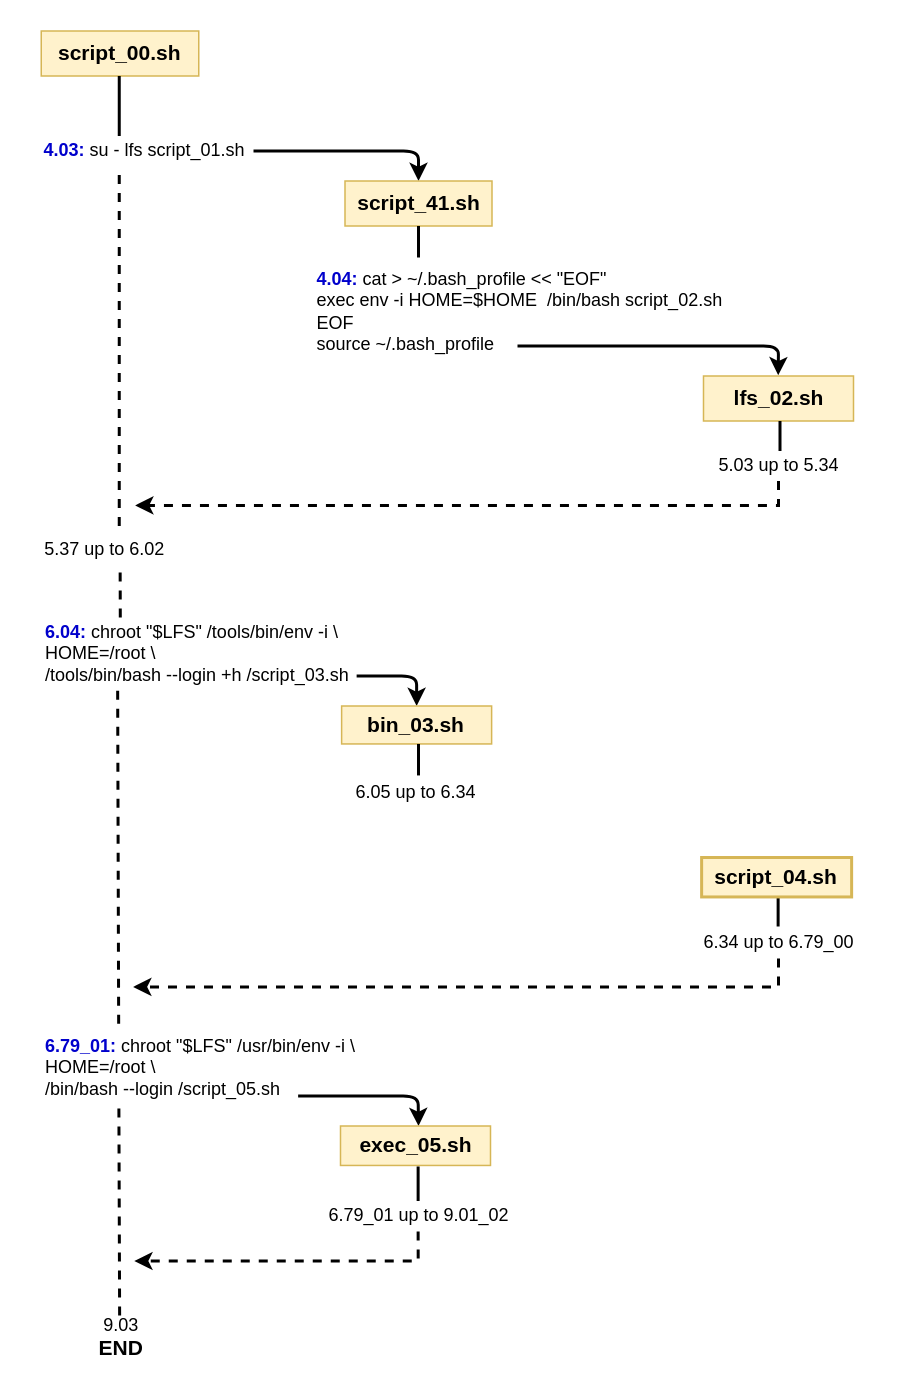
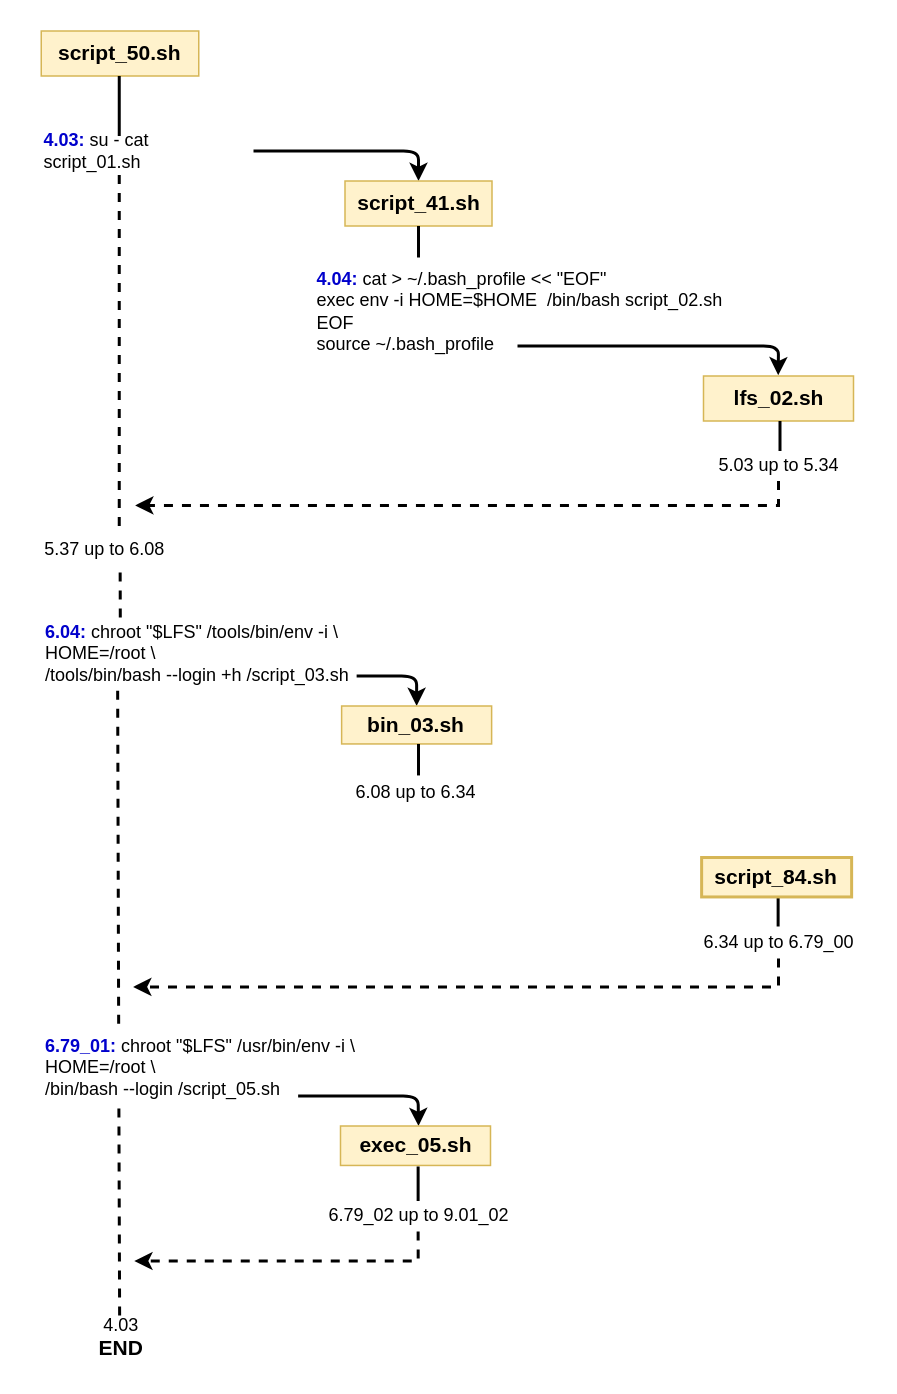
(120, 53) -> (120, 53)
(148, 151) -> (148, 151)
(105, 550) -> (105, 550)
(416, 793) -> (416, 793)
(776, 877) -> (776, 877)
(419, 1216) -> (419, 1216)
(122, 1337) -> (122, 1337)
